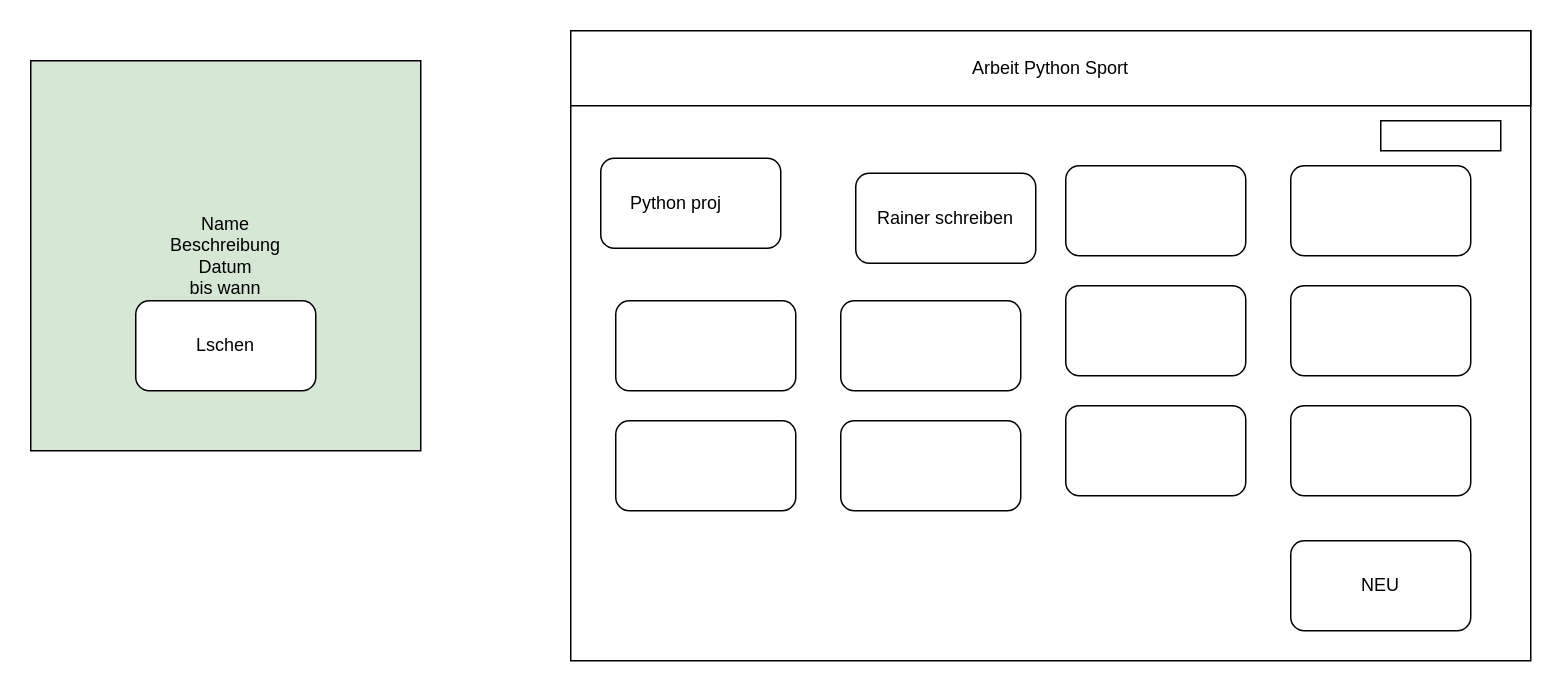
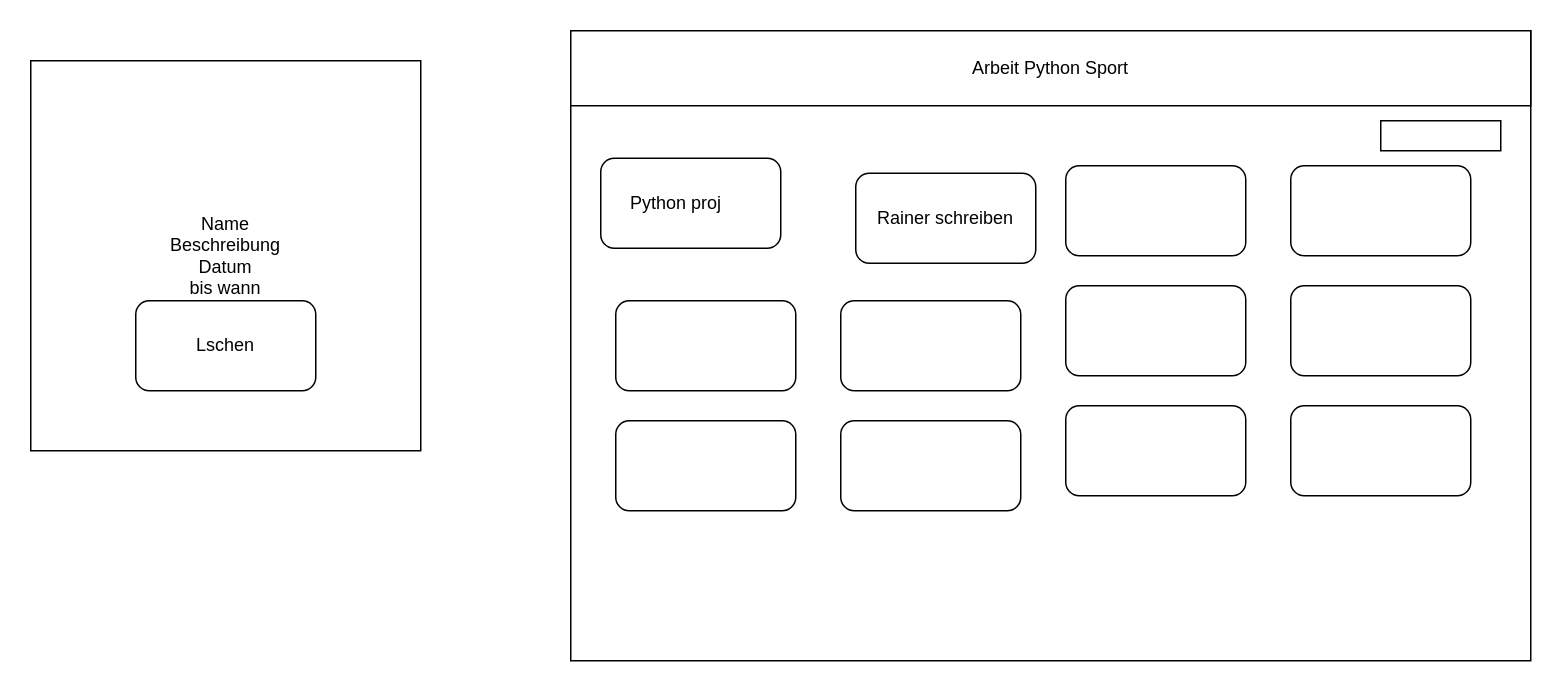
(226, 256) -> (226, 256)
(1381, 586) -> none
